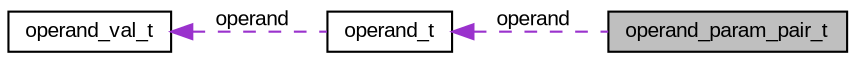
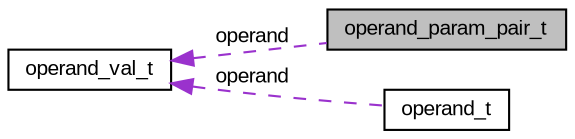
(541, 32) -> (260, 51)
